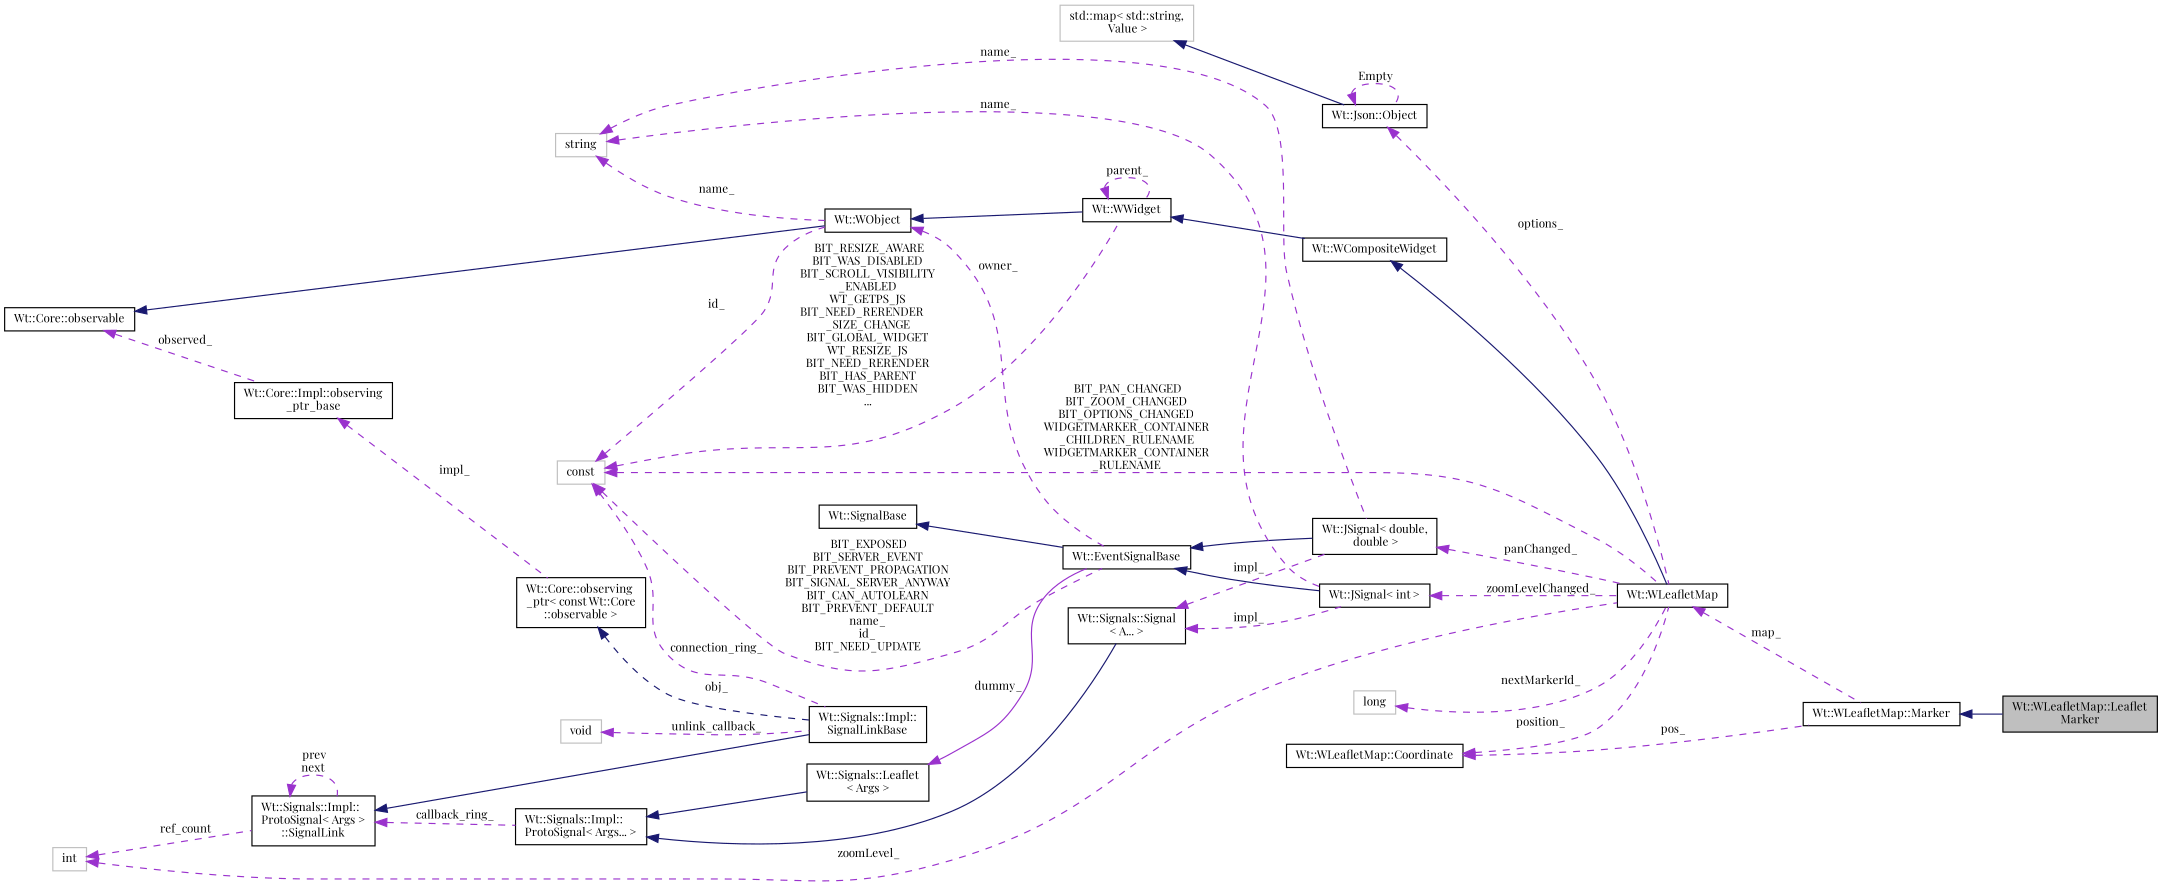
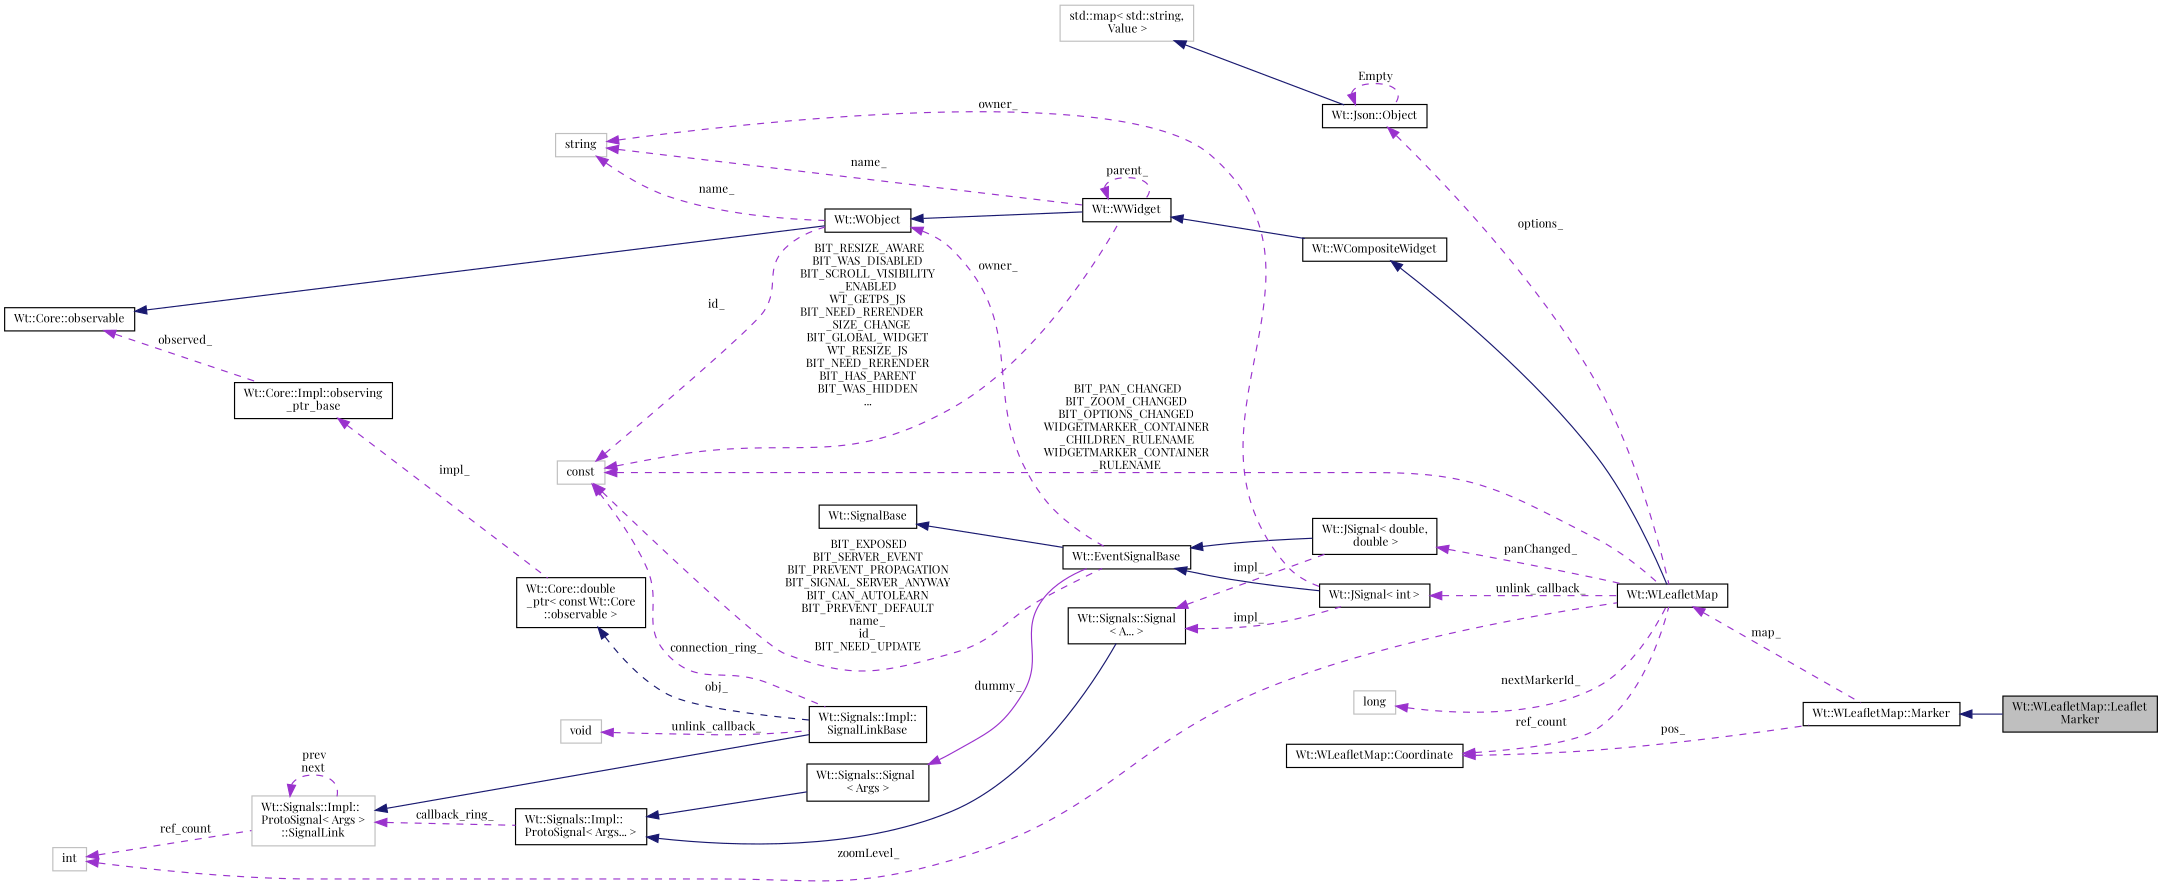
(1153, 65) -> (850, 177)
(997, 105) -> (997, 105)
(1540, 589) -> (1540, 589)
(581, 603) -> (581, 603)
(1540, 723) -> (1540, 723)
(868, 783) -> (868, 783)
(313, 821) -> (313, 821)
